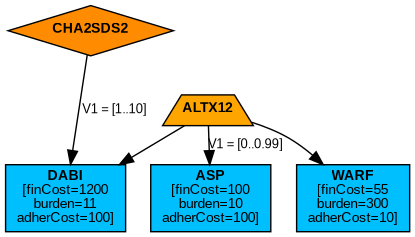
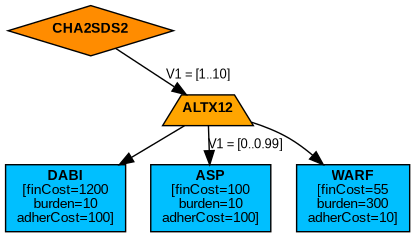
(80, 103) -> (145, 68)
(66, 204) -> (66, 204)
